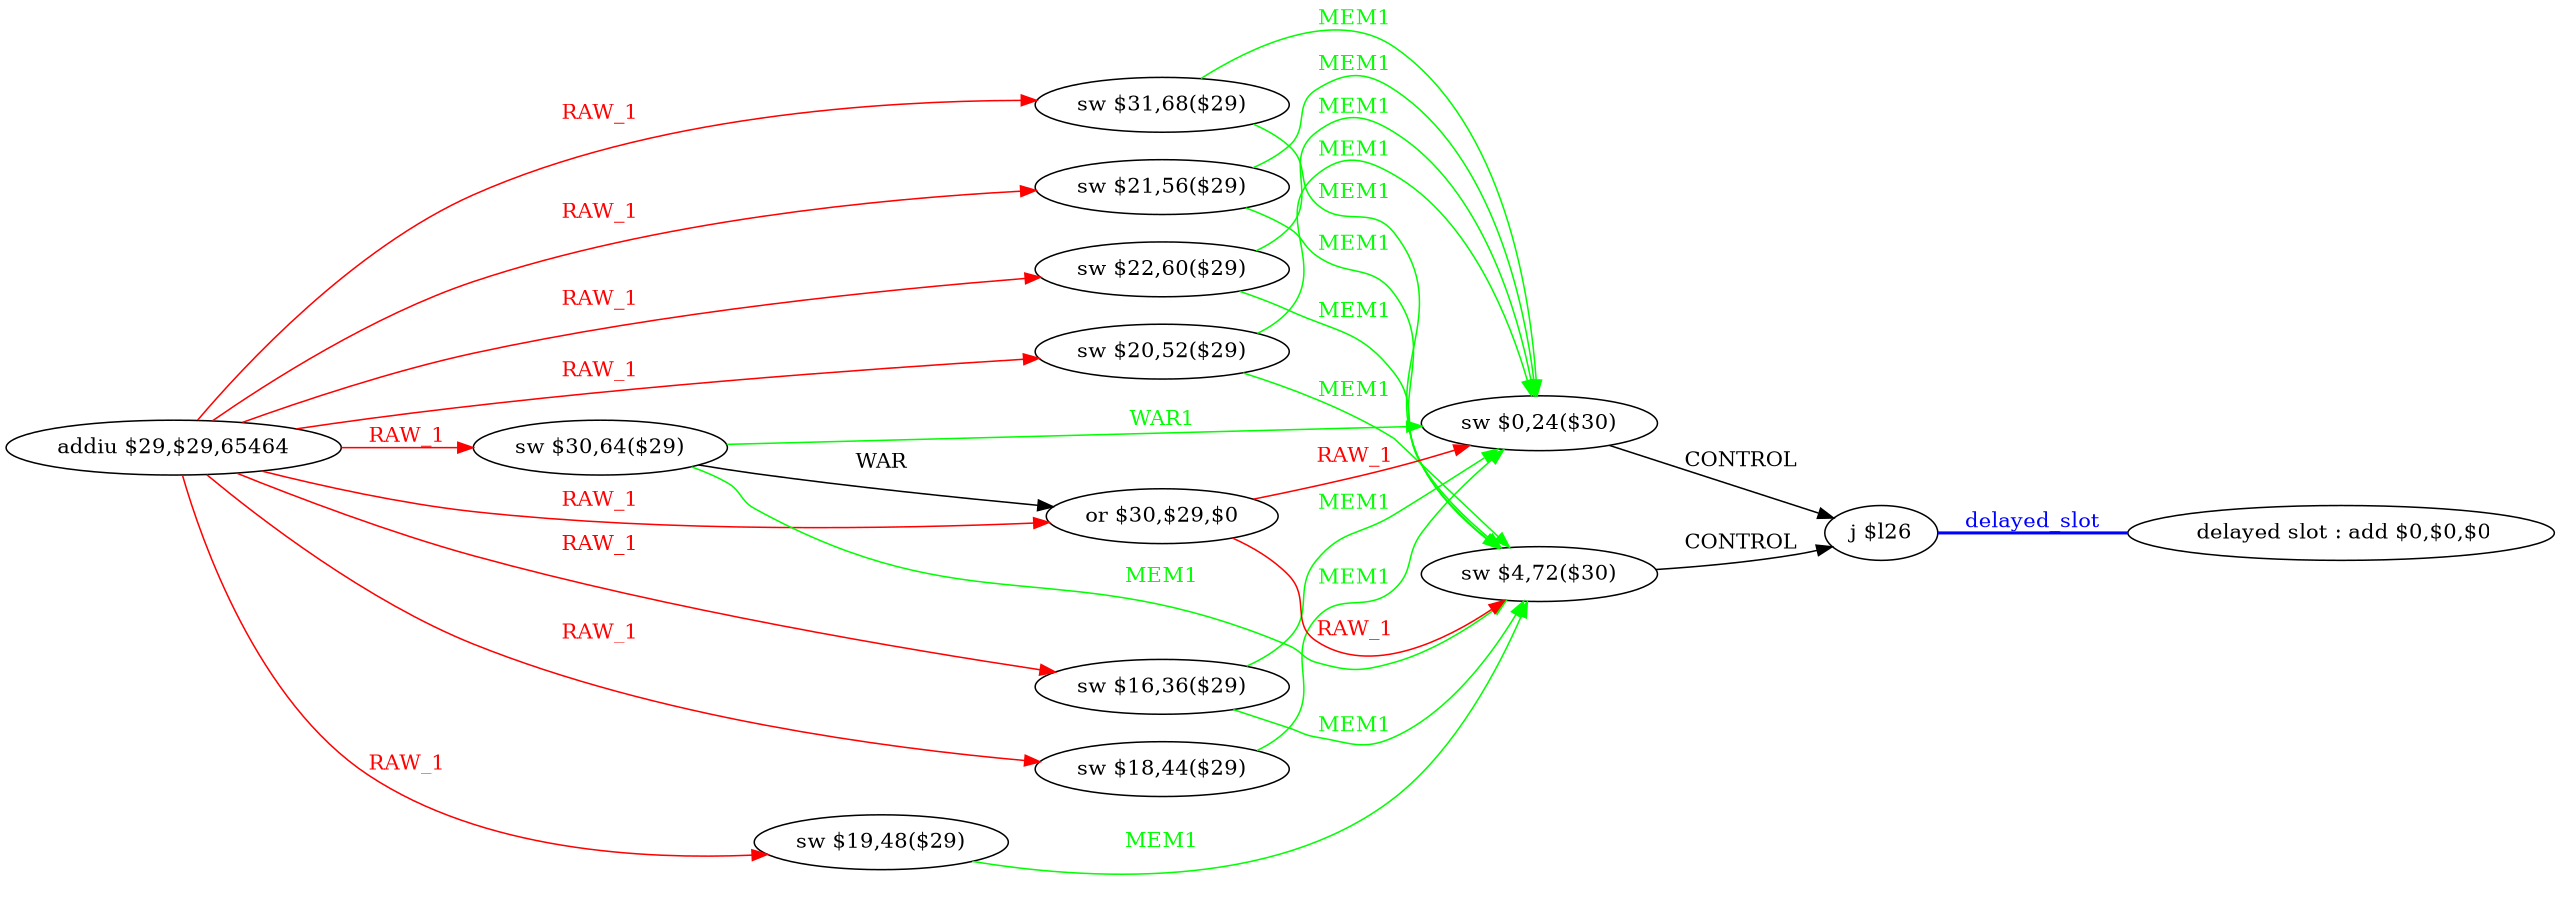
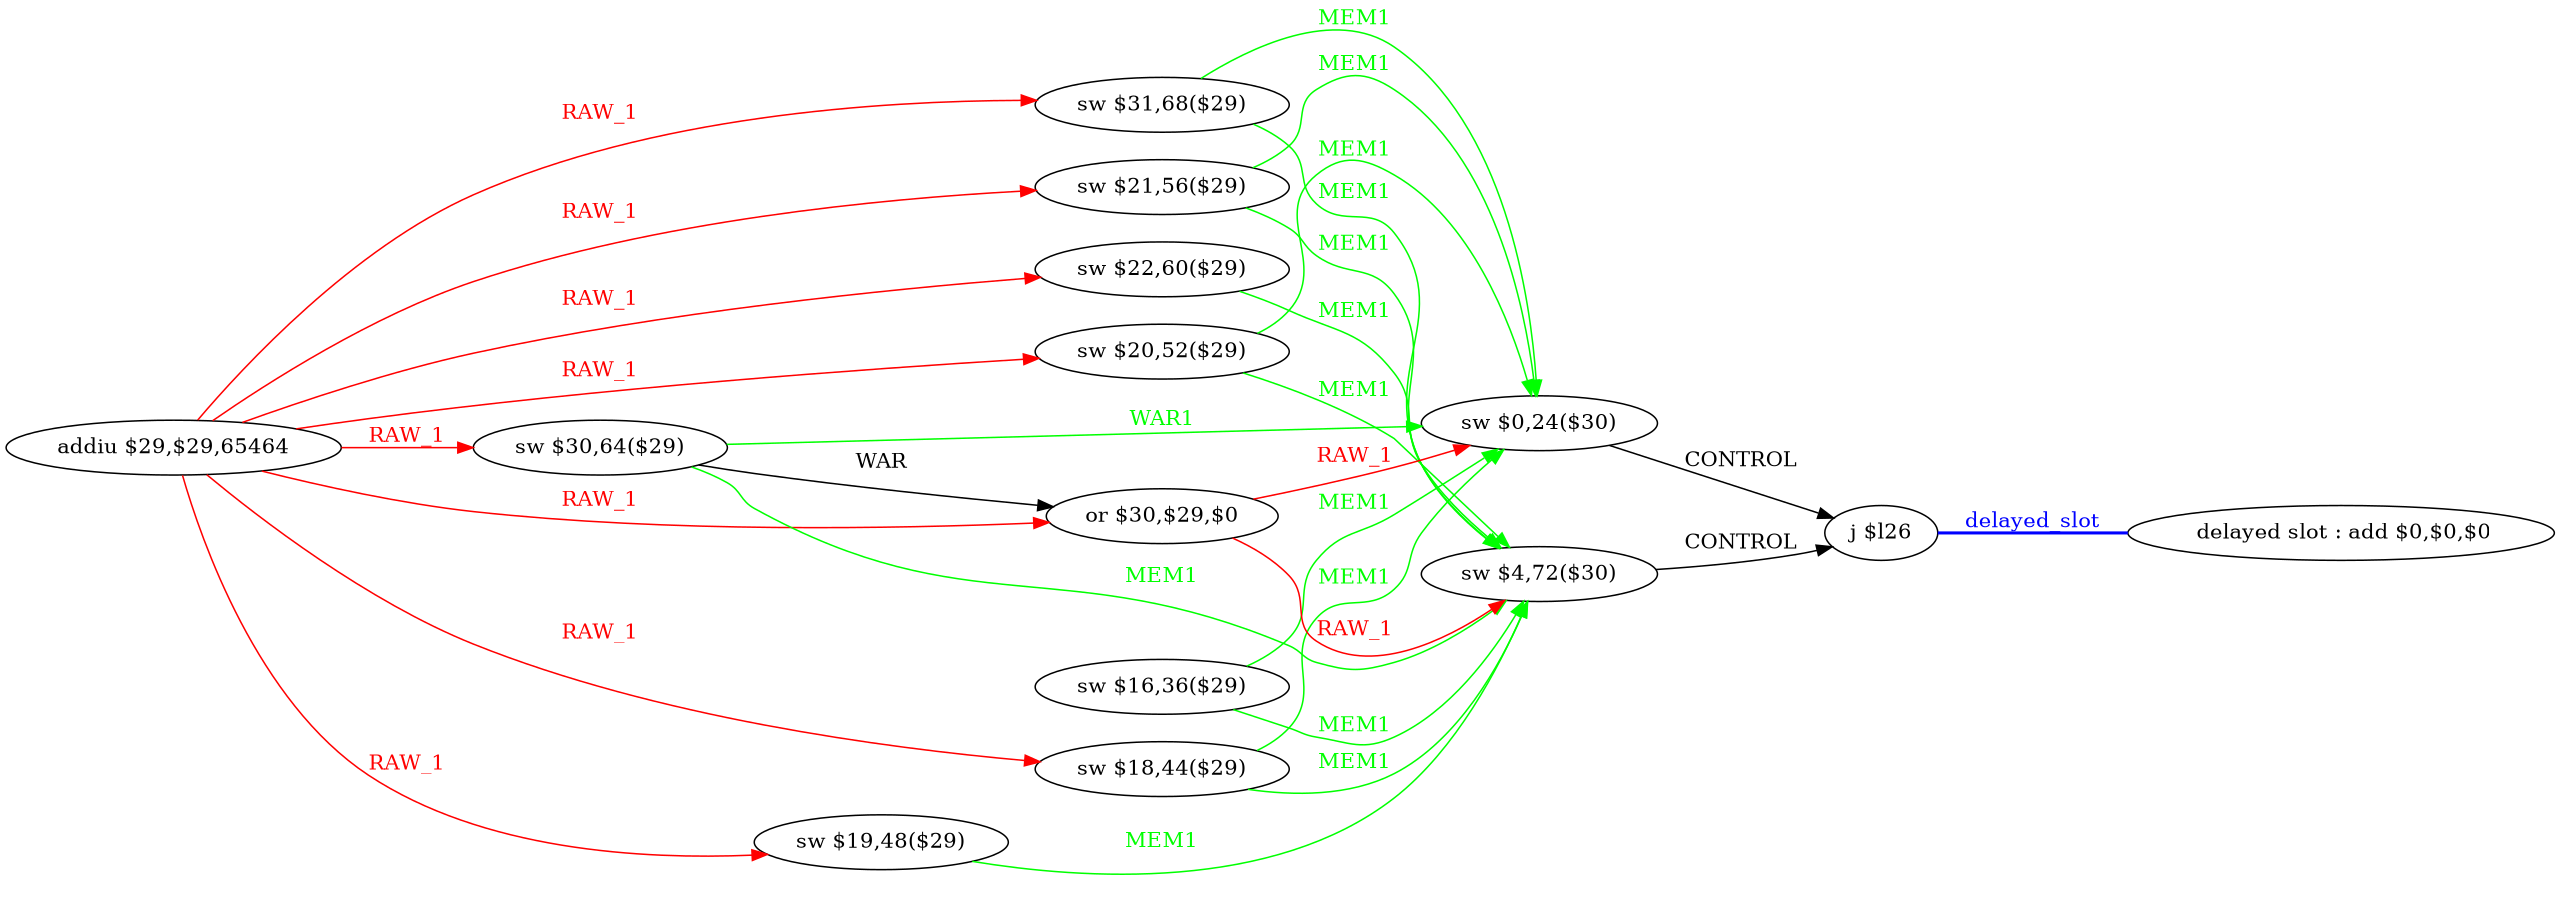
(1419, 151) -> none
(632, 595) -> none
none -> (1418, 759)
